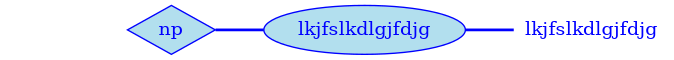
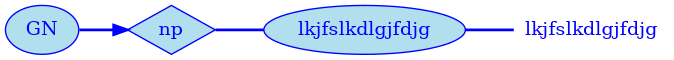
none -> (42, 30)
